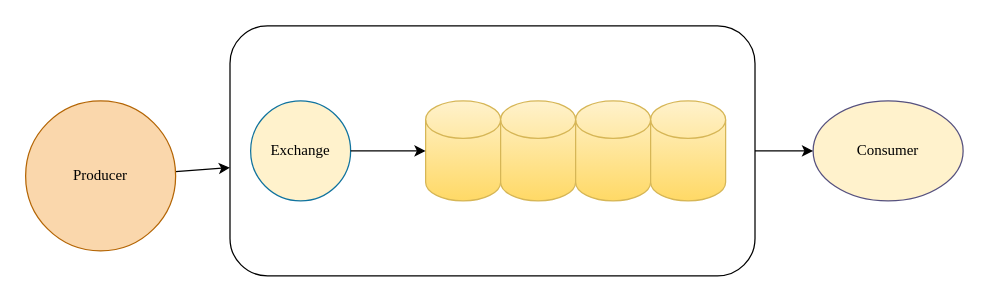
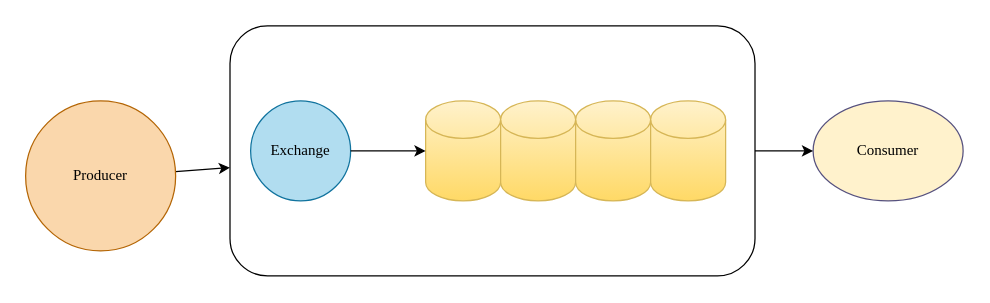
(301, 151) -> (301, 151)
